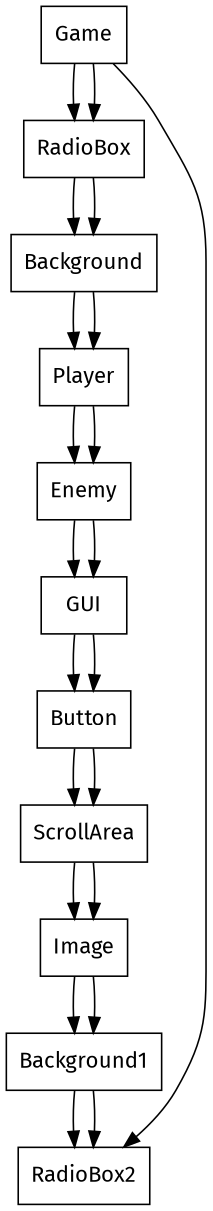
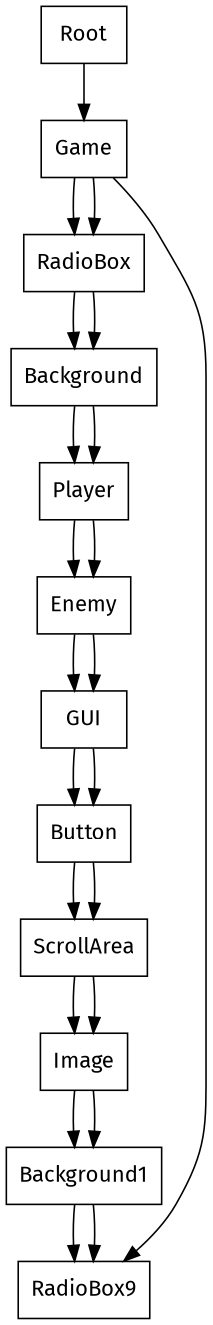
none -> (84, 35)
(84, 1176) -> (84, 1290)
